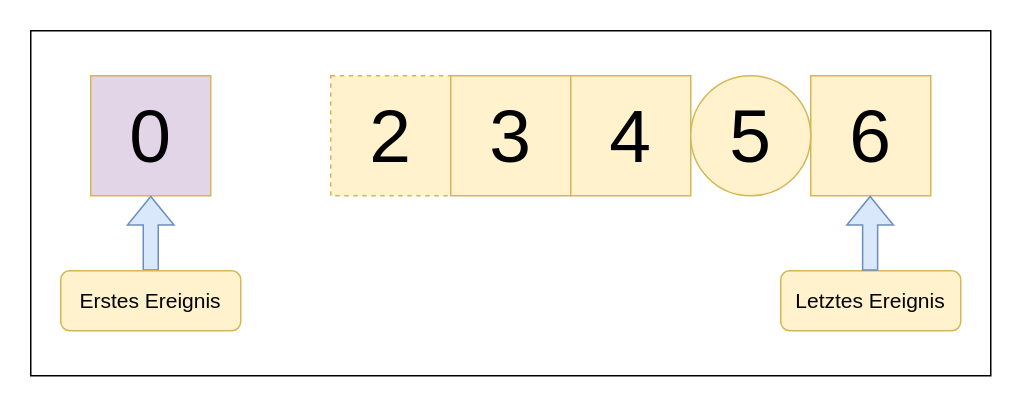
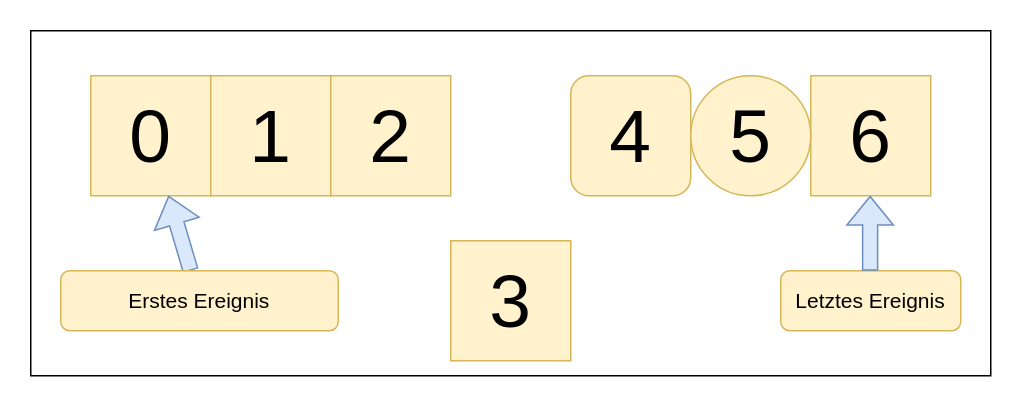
(151, 136) -> (151, 136)
none -> (271, 136)
(391, 136) -> (391, 136)
(511, 136) -> (511, 301)
(631, 136) -> (631, 136)
(151, 301) -> (200, 301)
